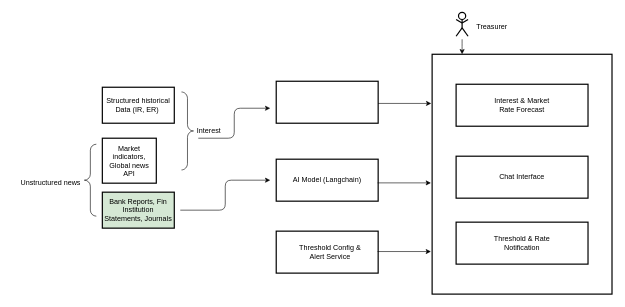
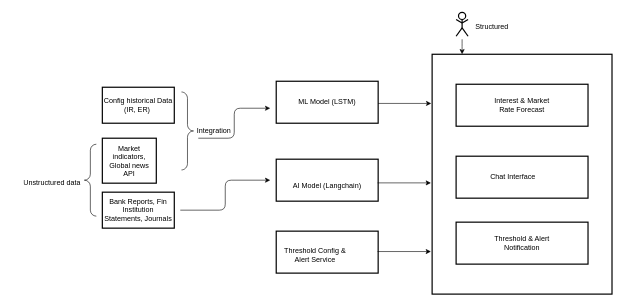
(492, 27) -> (492, 27)
none -> (327, 102)
(138, 105) -> (138, 105)
(213, 131) -> (218, 131)
(522, 177) -> (513, 177)
(327, 180) -> (327, 186)
(47, 183) -> (47, 183)
(138, 210) -> (138, 210)
(522, 243) -> (522, 243)
(330, 252) -> (315, 255)
